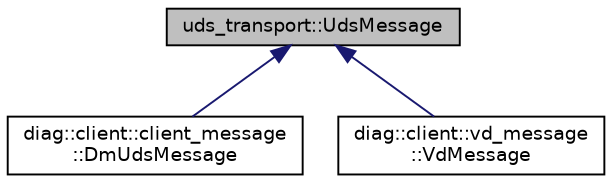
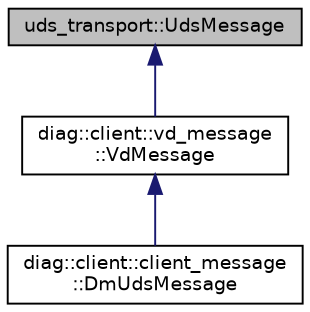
(234, 87) -> (155, 220)
